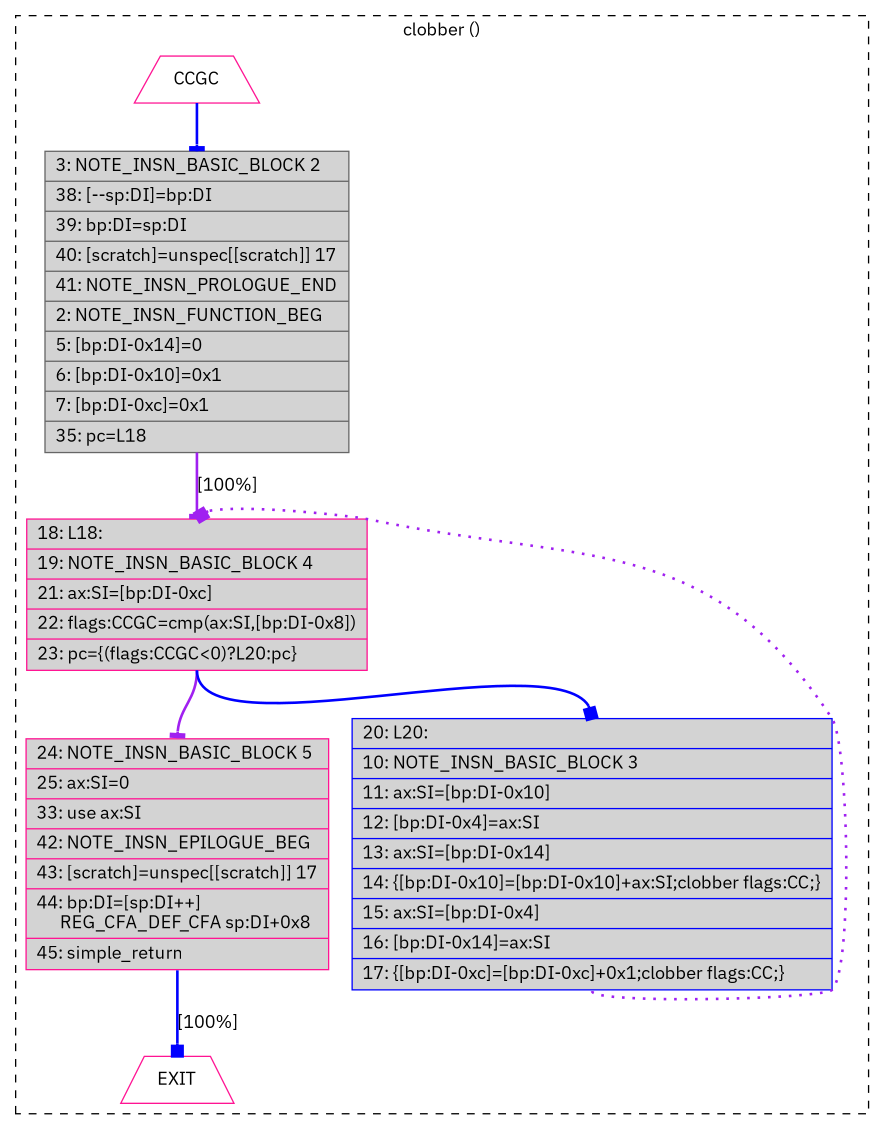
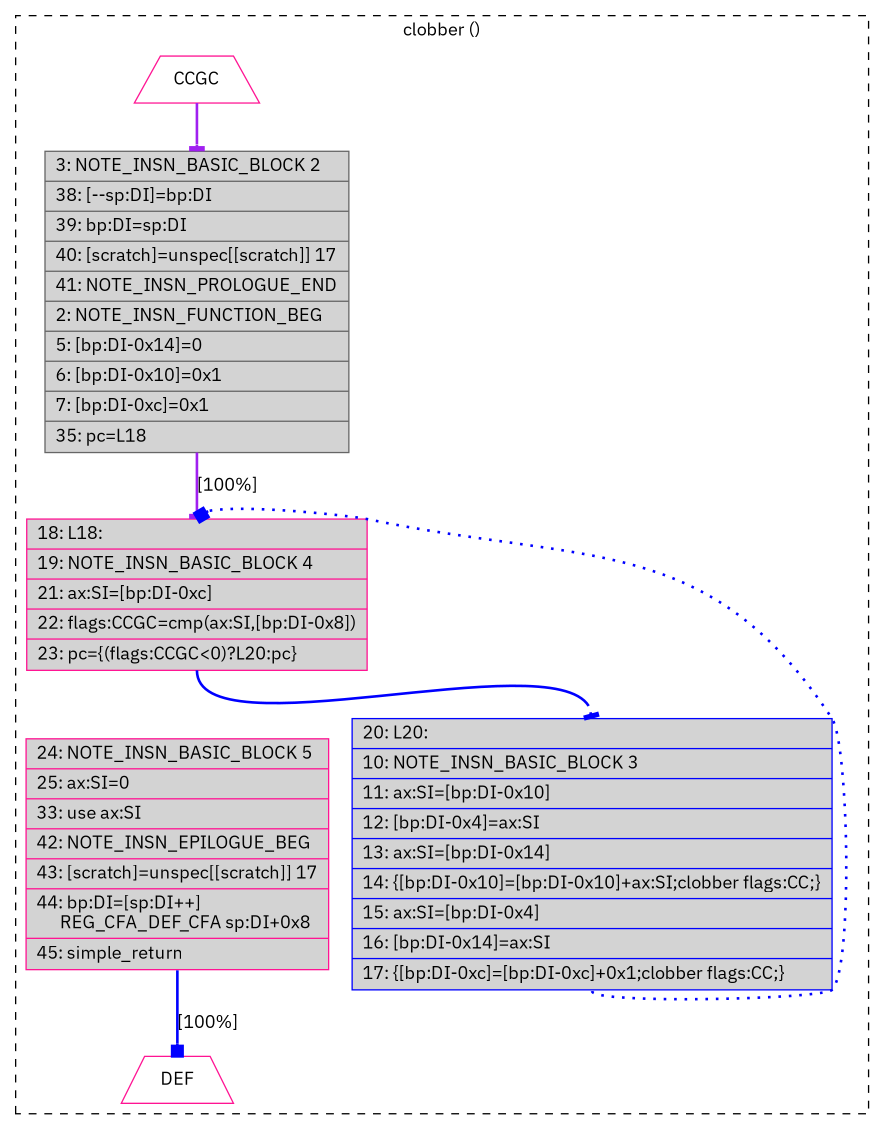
(197, 124) -> (197, 124)
(779, 652) -> (779, 652)
(388, 695) -> (388, 695)
(189, 701) -> none
(177, 1080) -> (177, 1080)
